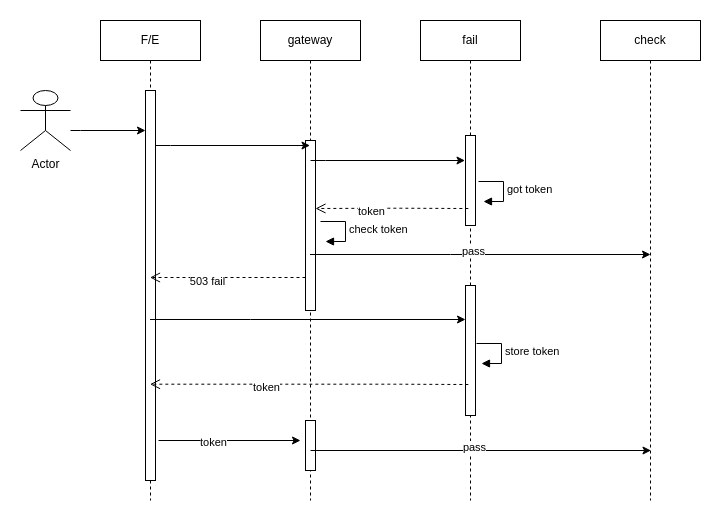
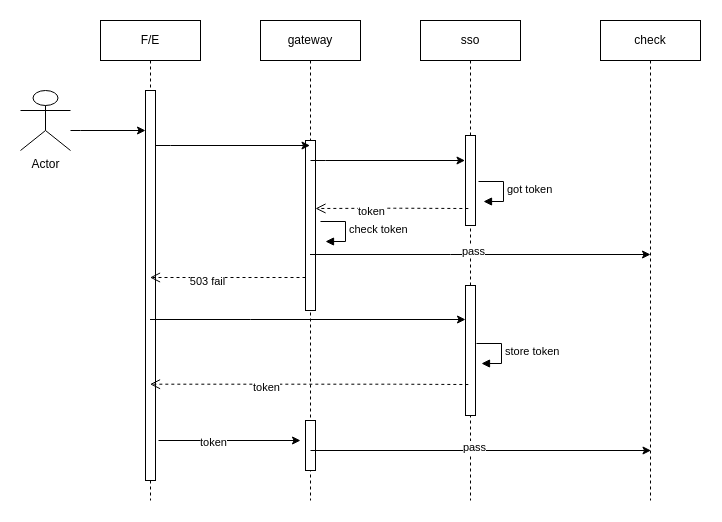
(471, 41) -> (471, 41)
